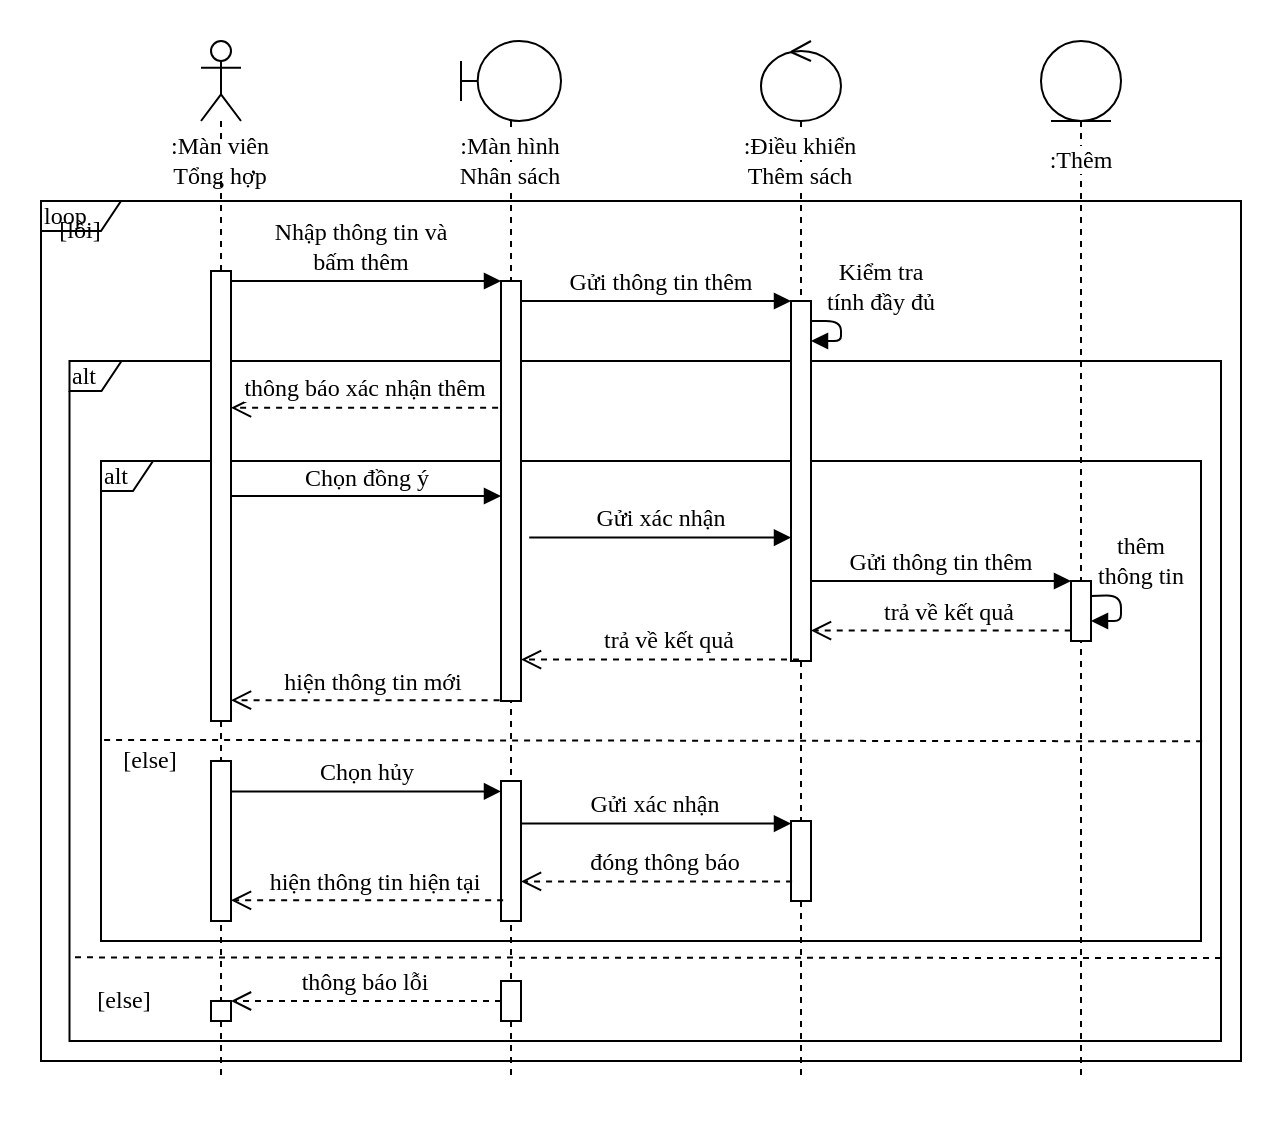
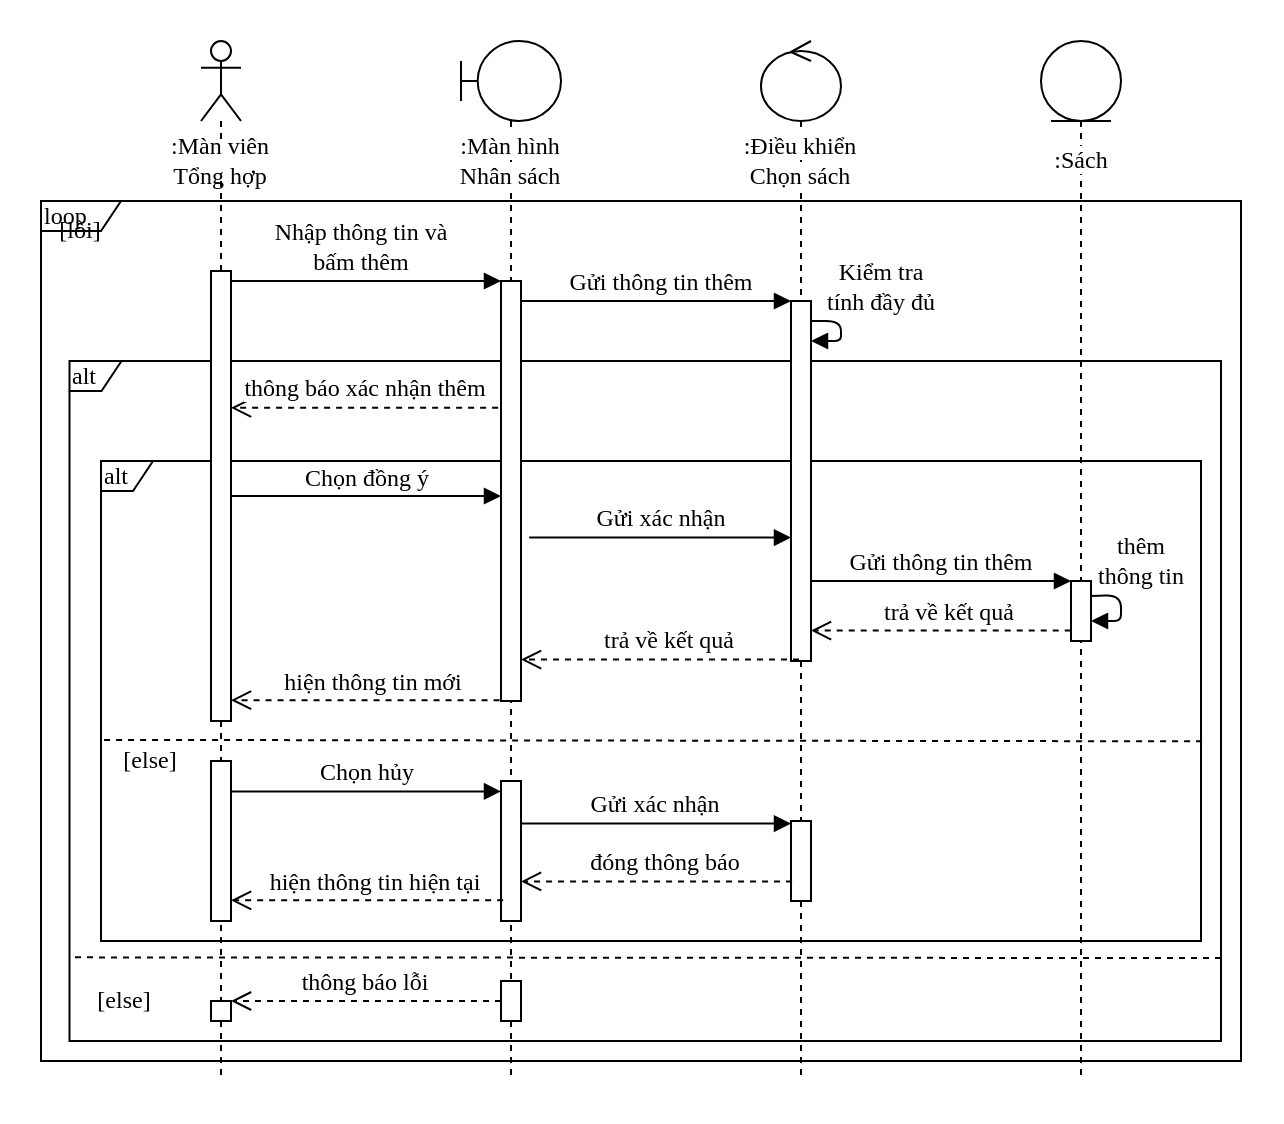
(801, 161) -> (801, 161)
(1082, 161) -> (1082, 161)
